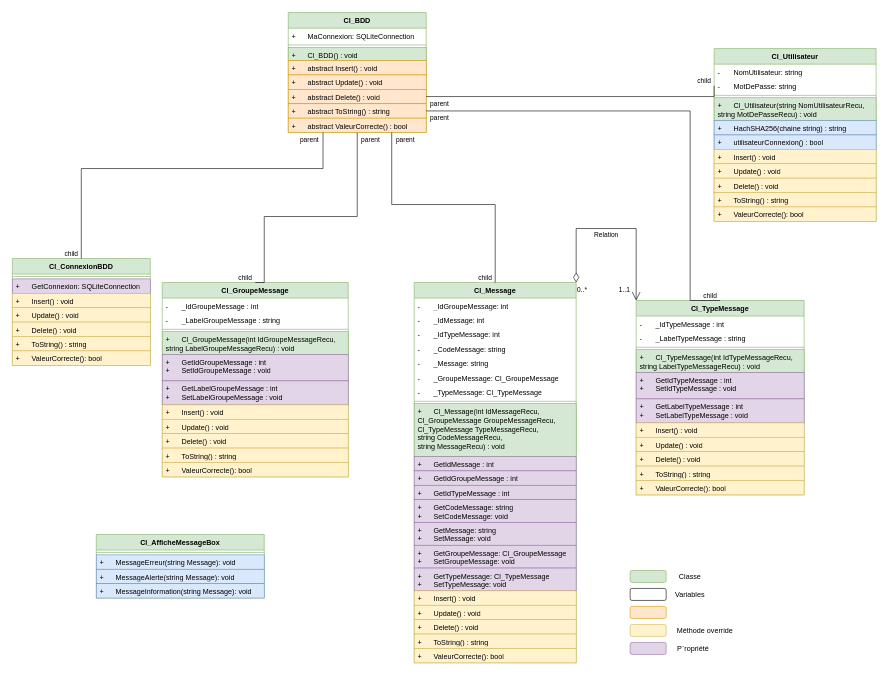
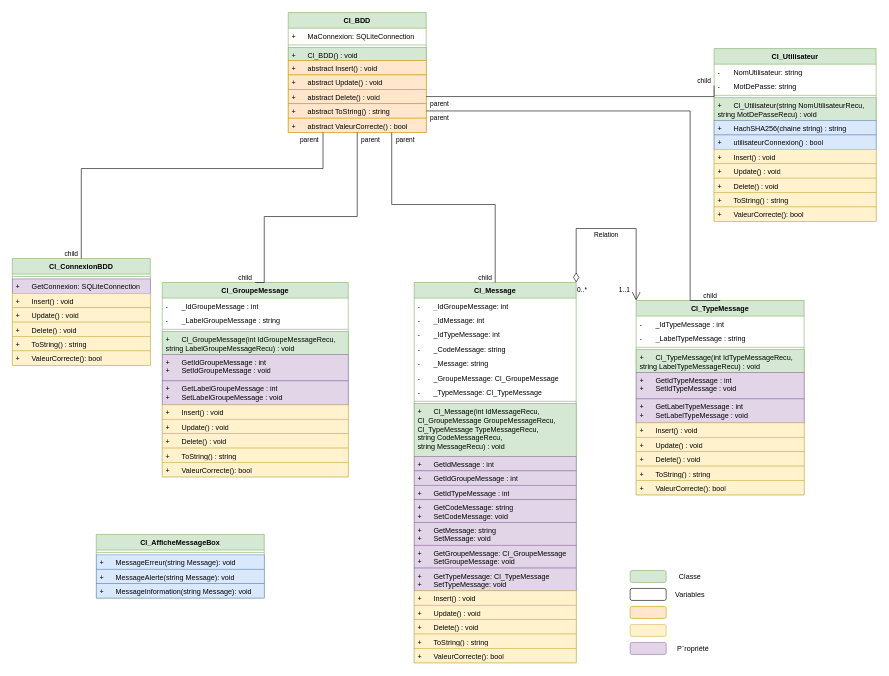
(705, 630) -> none
